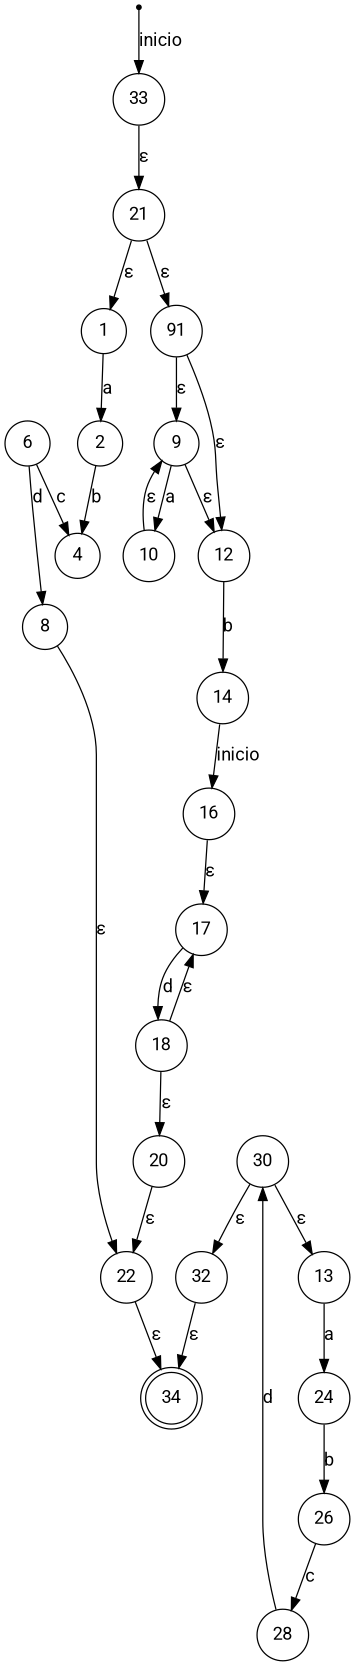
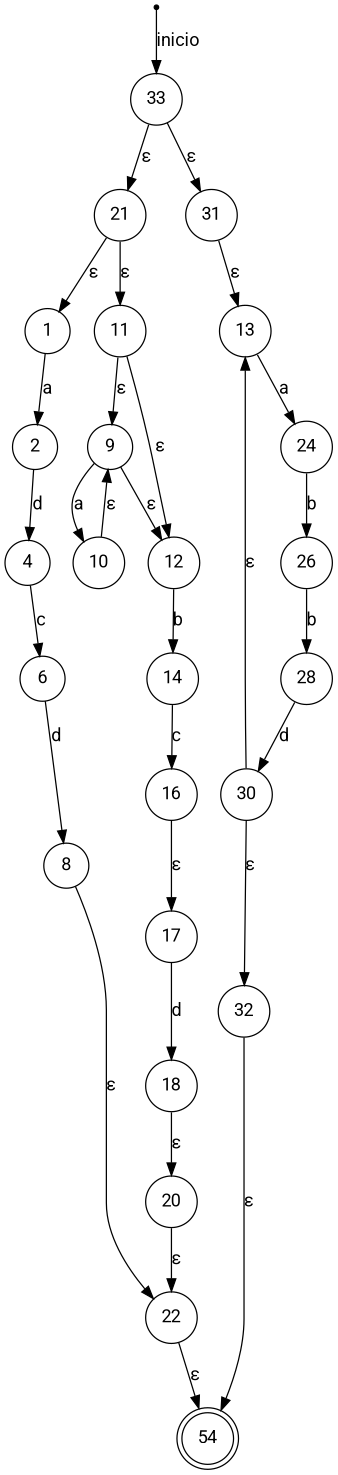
none -> (211, 215)
(176, 331) -> (120, 331)
(50, 494) -> (34, 614)
(96, 498) -> (38, 505)
(238, 756) -> (176, 737)
(179, 994) -> none
(171, 1398) -> (208, 1439)
(310, 1577) -> (312, 621)
